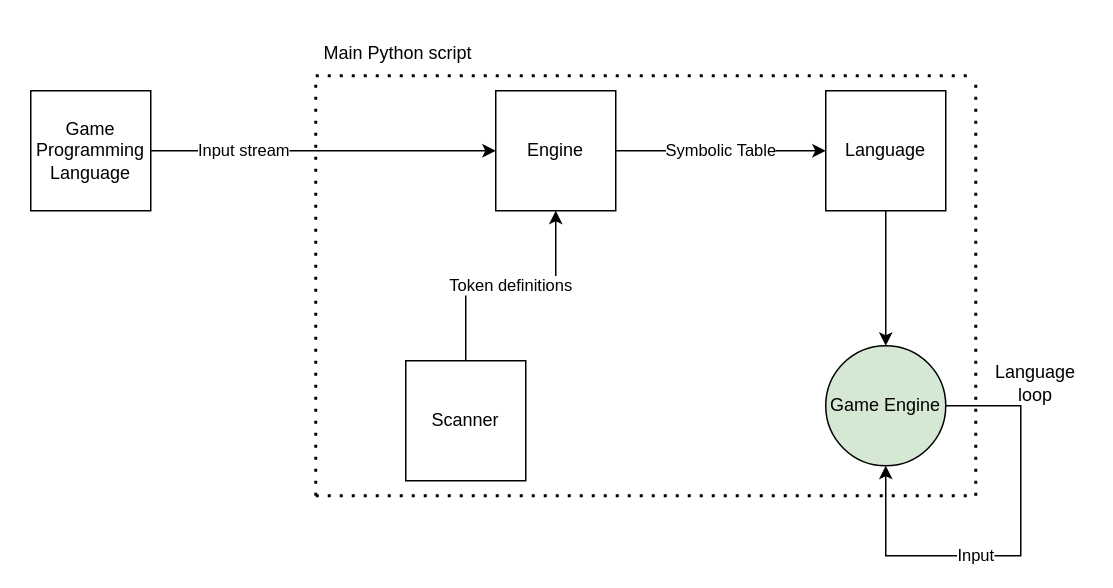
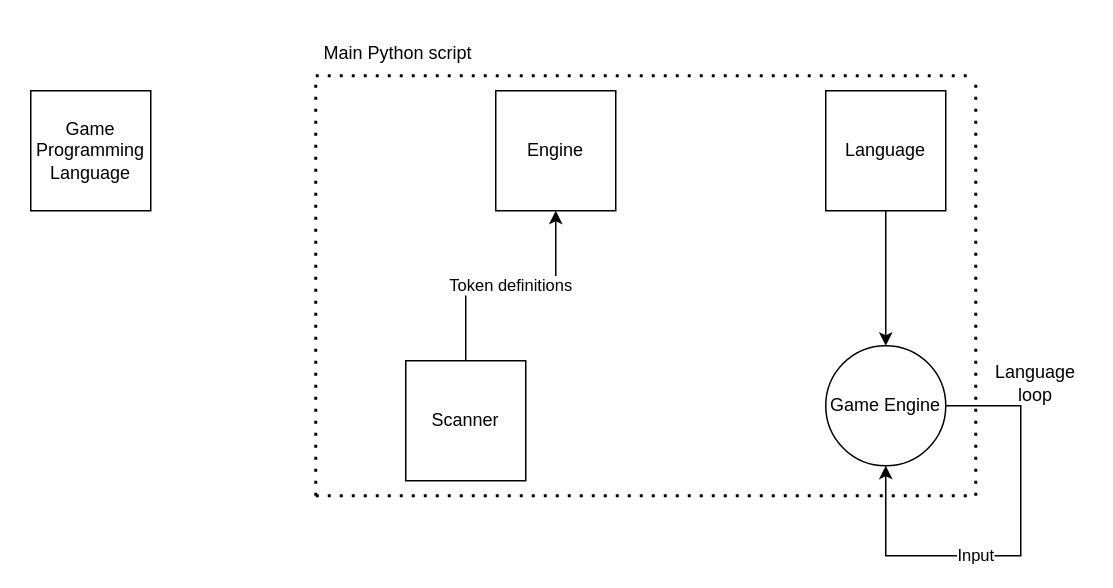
(318, 151) -> none
(716, 151) -> none
(886, 406) -> (886, 406)
